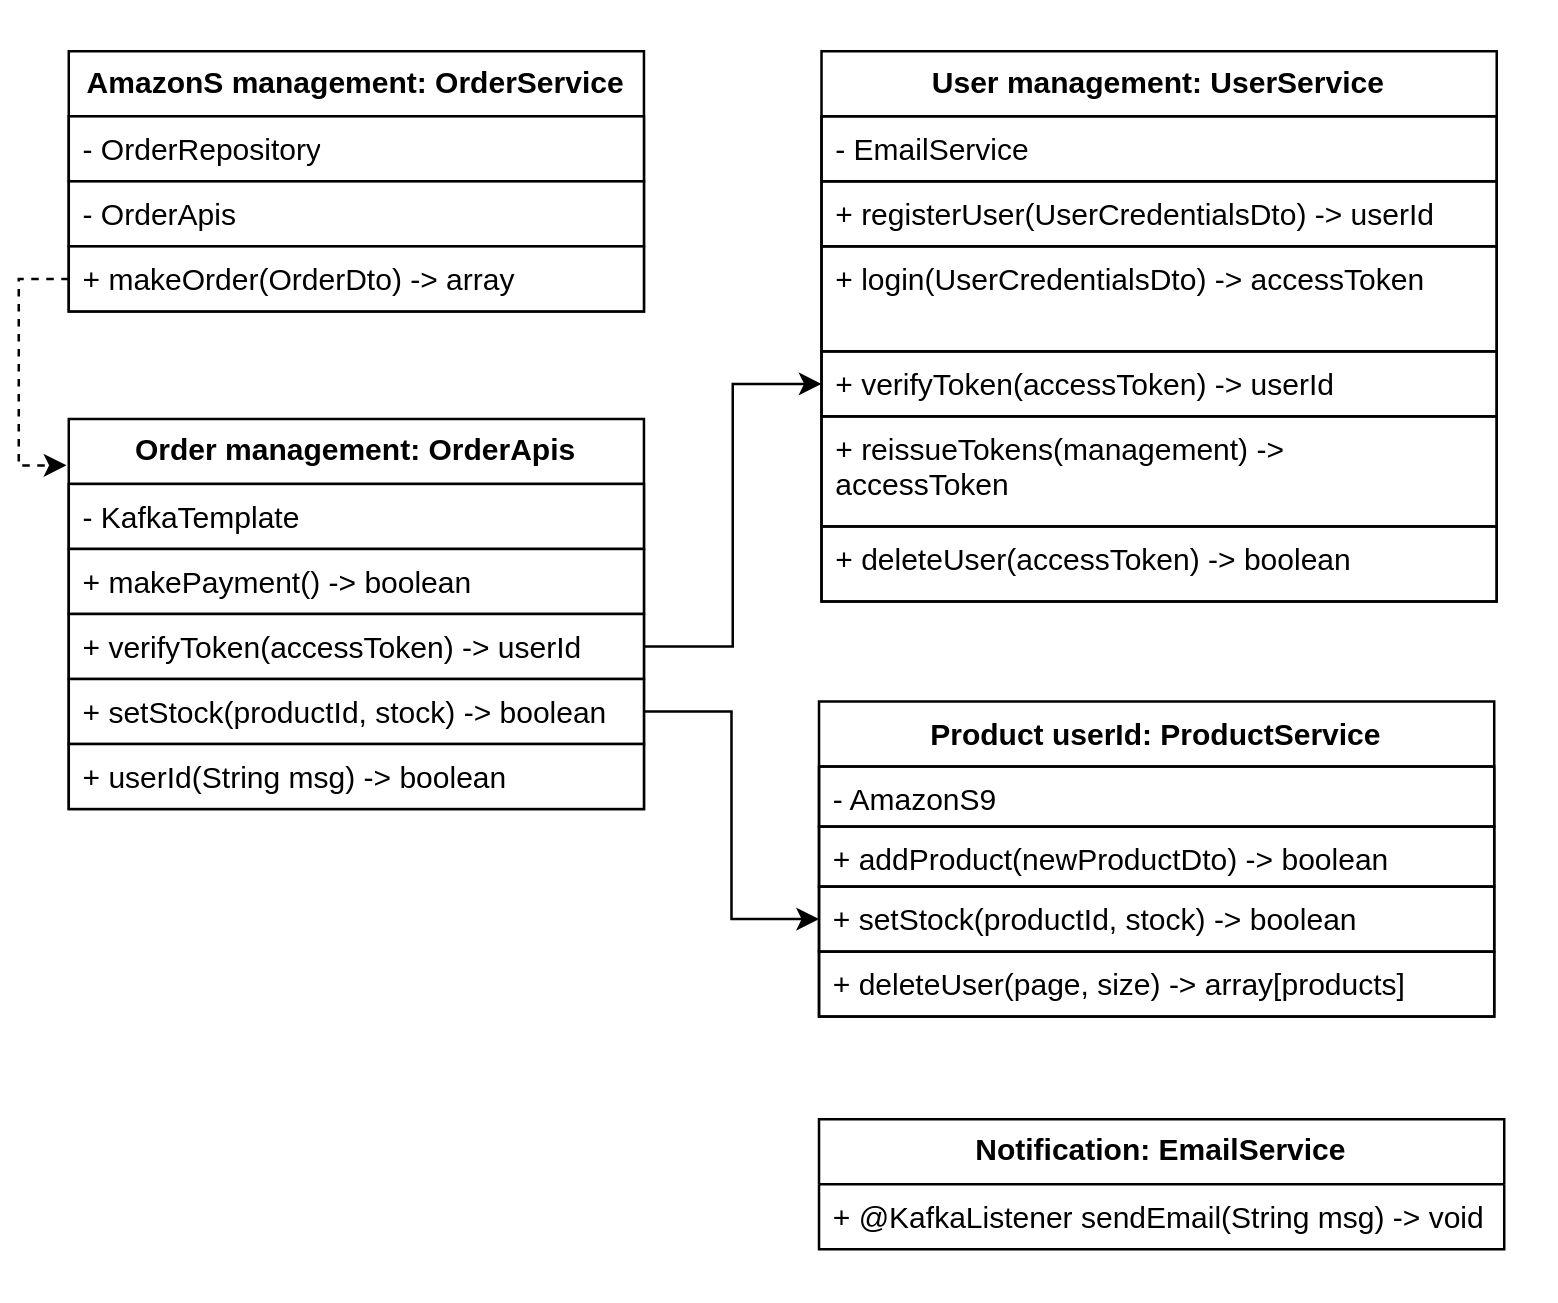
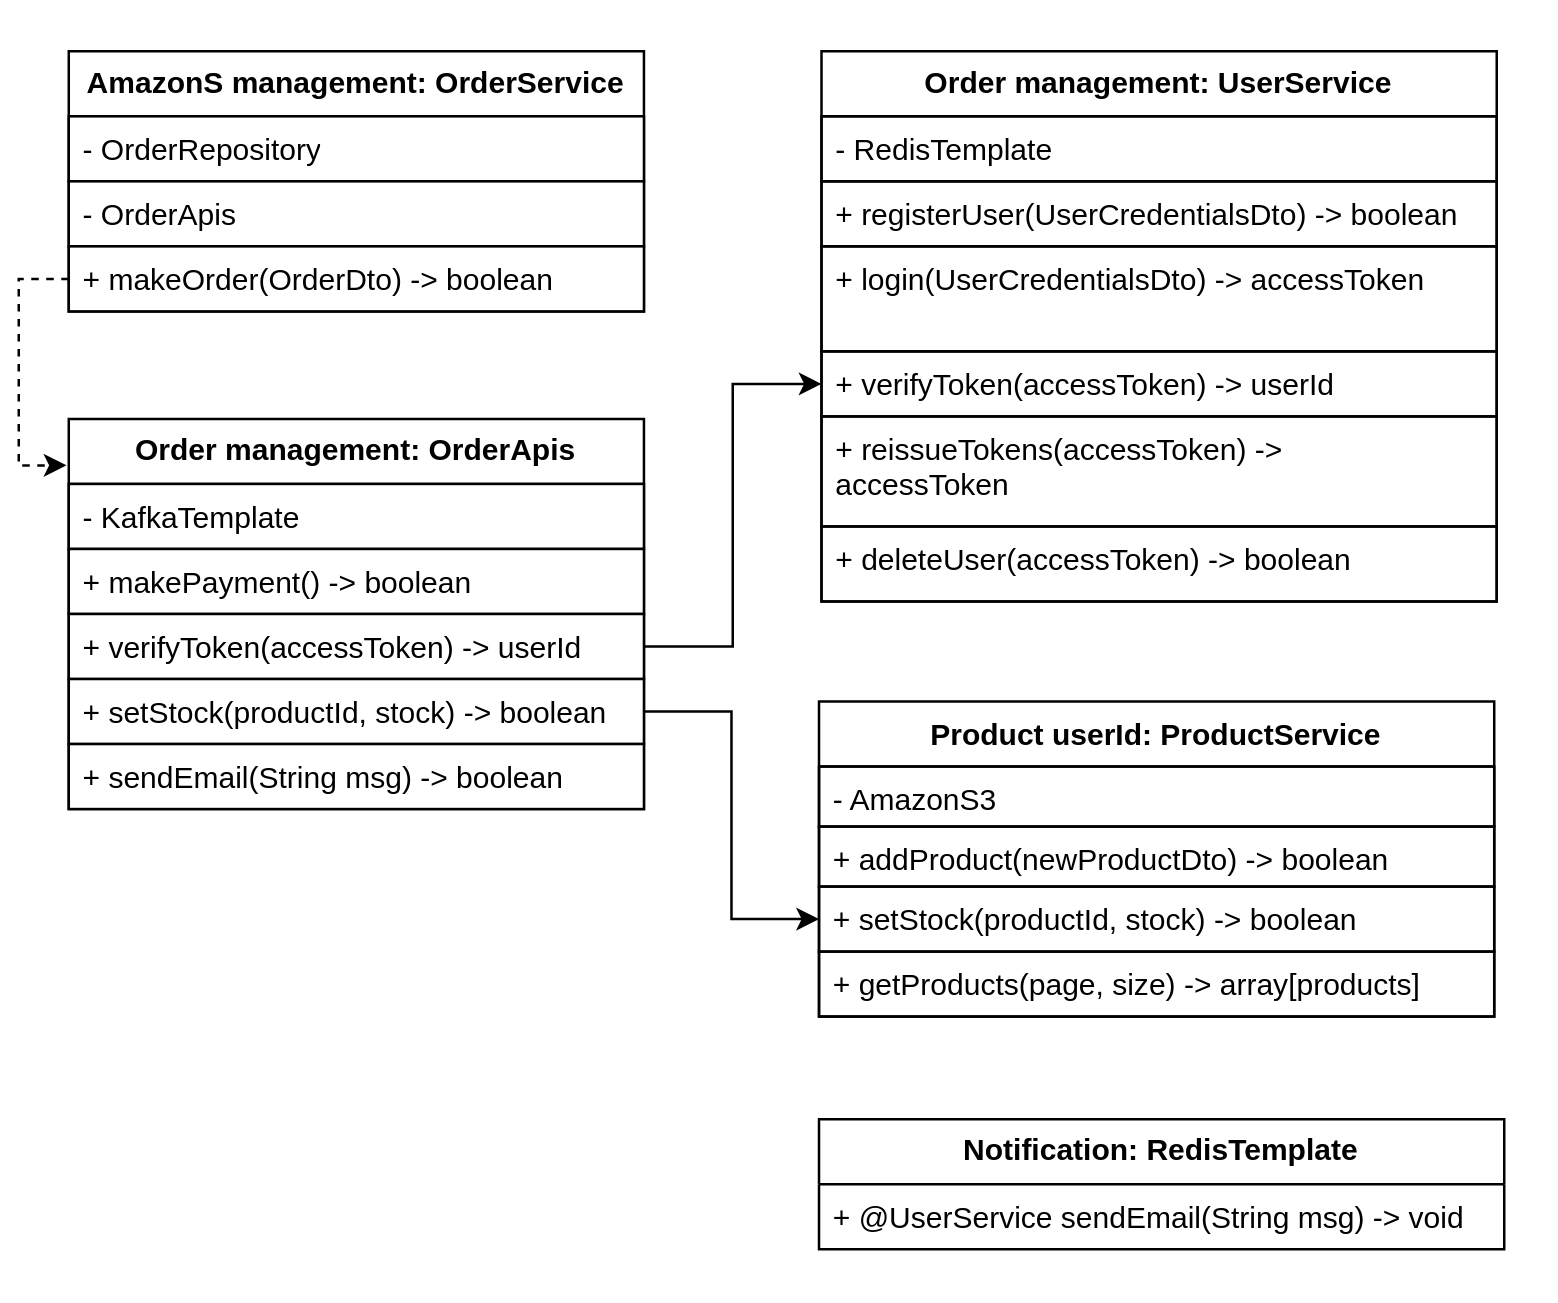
(1159, 84) -> (1159, 84)
(938, 152) -> (951, 152)
(1161, 235) -> (1161, 235)
(324, 282) -> (337, 282)
(1077, 470) -> (1085, 470)
(321, 779) -> (338, 779)
(914, 802) -> (914, 802)
(1159, 1005) -> (1159, 1005)
(1161, 1151) -> (1161, 1151)
(1164, 1237) -> (1164, 1237)
